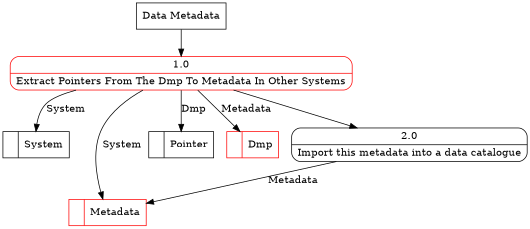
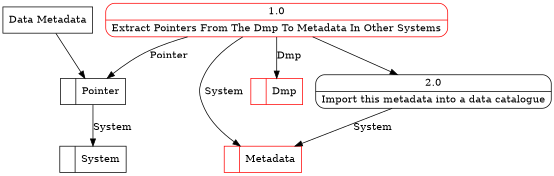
(181, 39) -> (68, 53)
(50, 101) -> (93, 122)
(194, 109) -> (169, 56)
(246, 109) -> (289, 56)
(293, 180) -> (373, 127)
